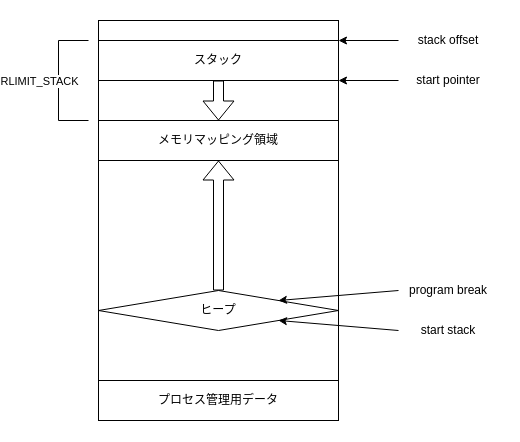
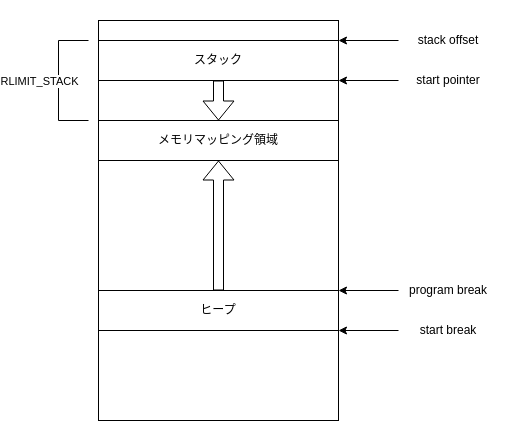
(219, 311) -> (219, 311)
(449, 331) -> (449, 331)
(219, 401) -> none
